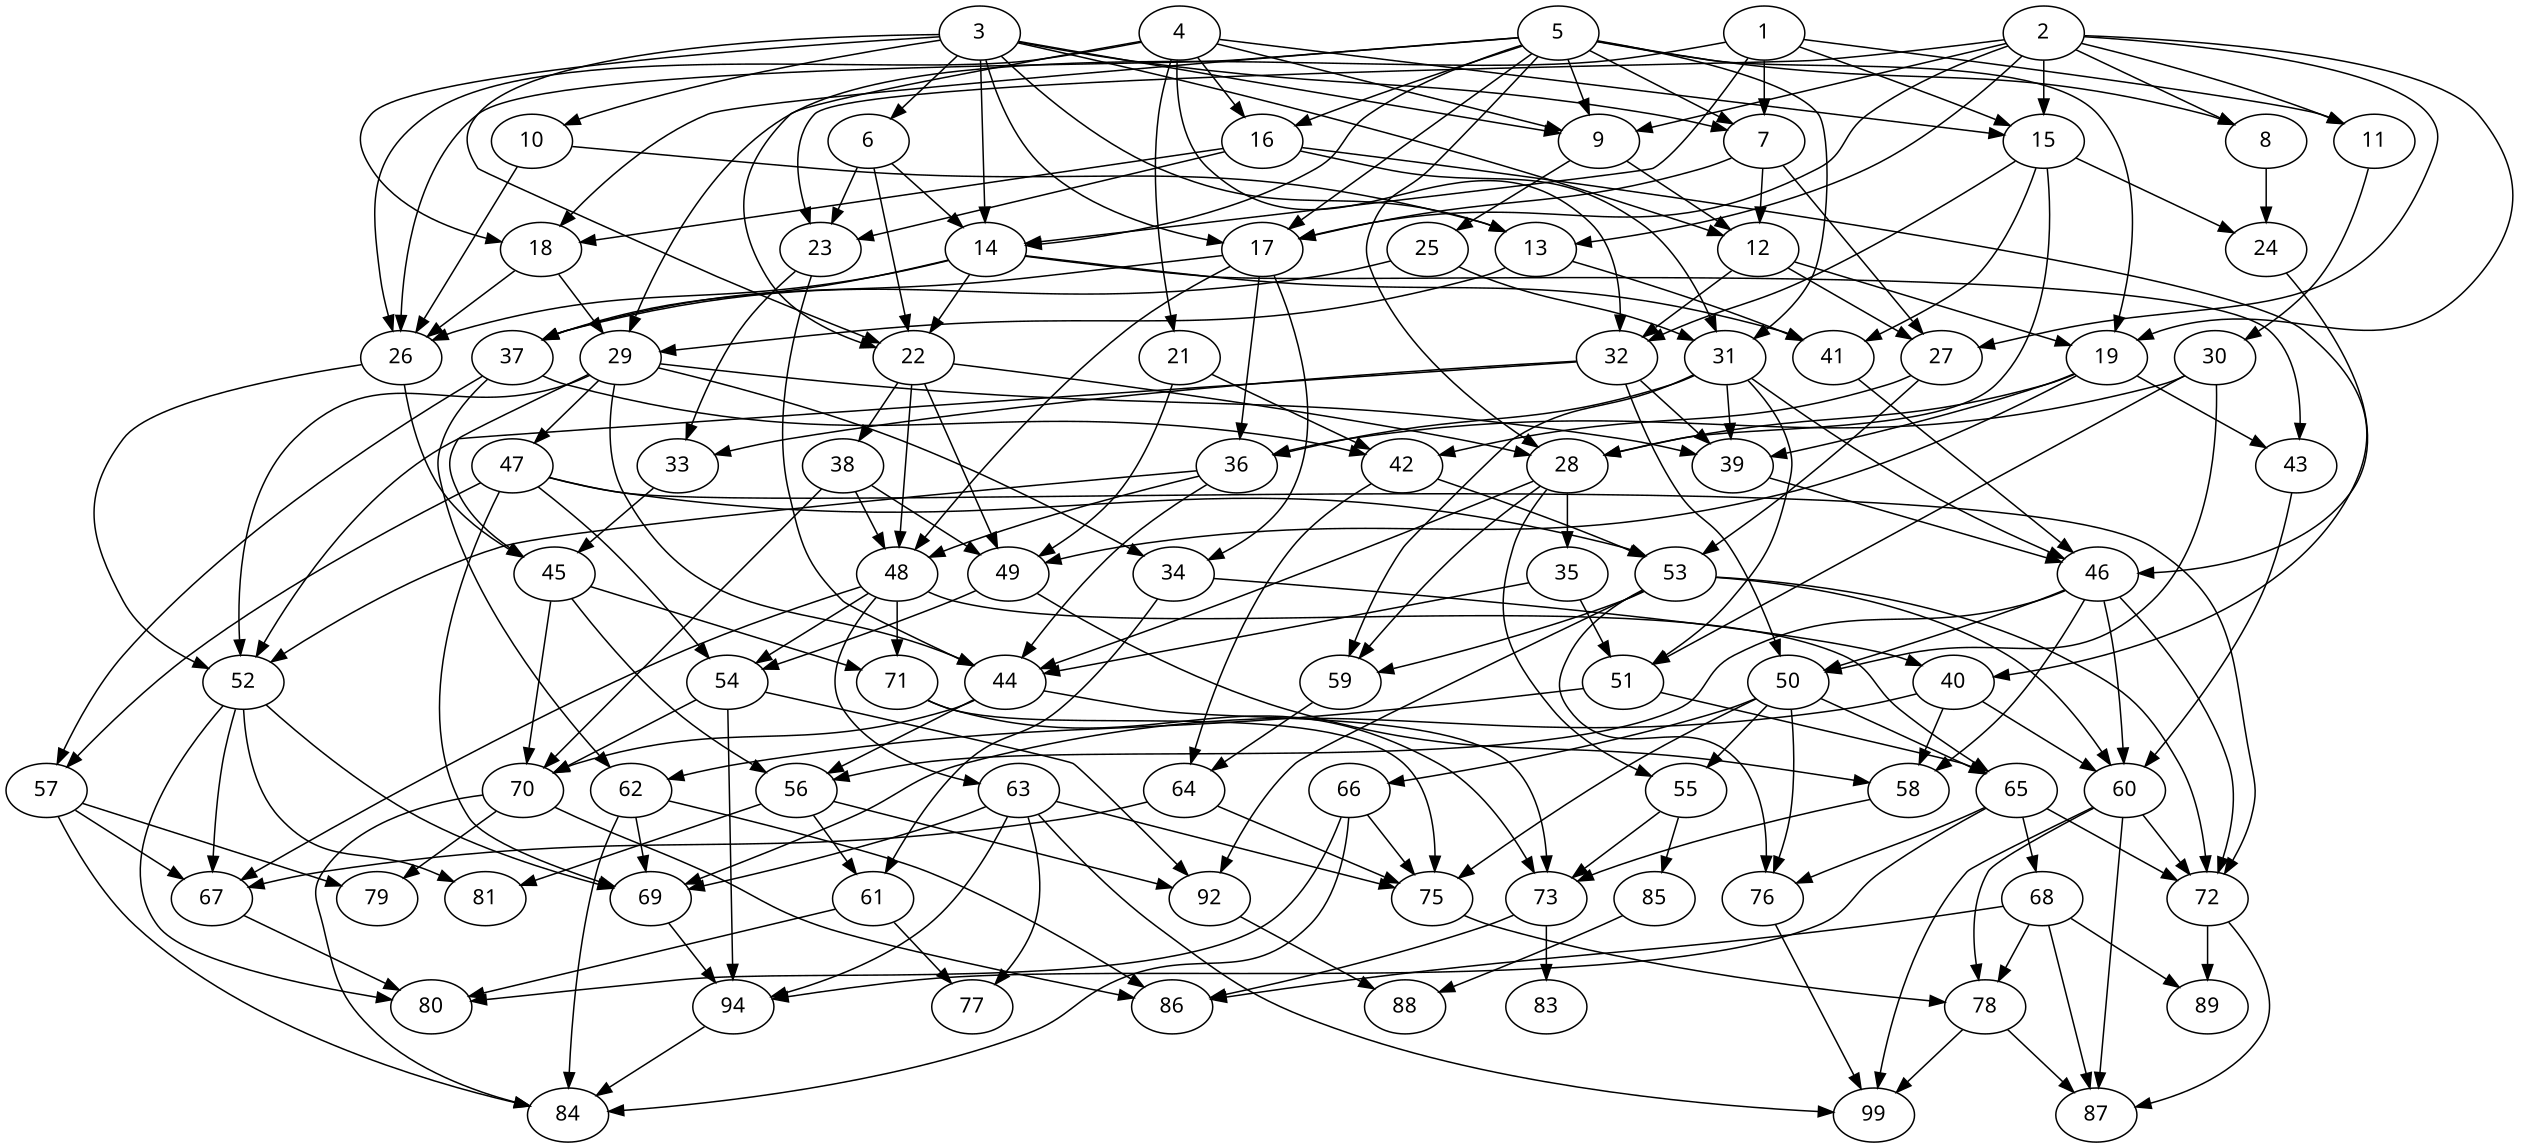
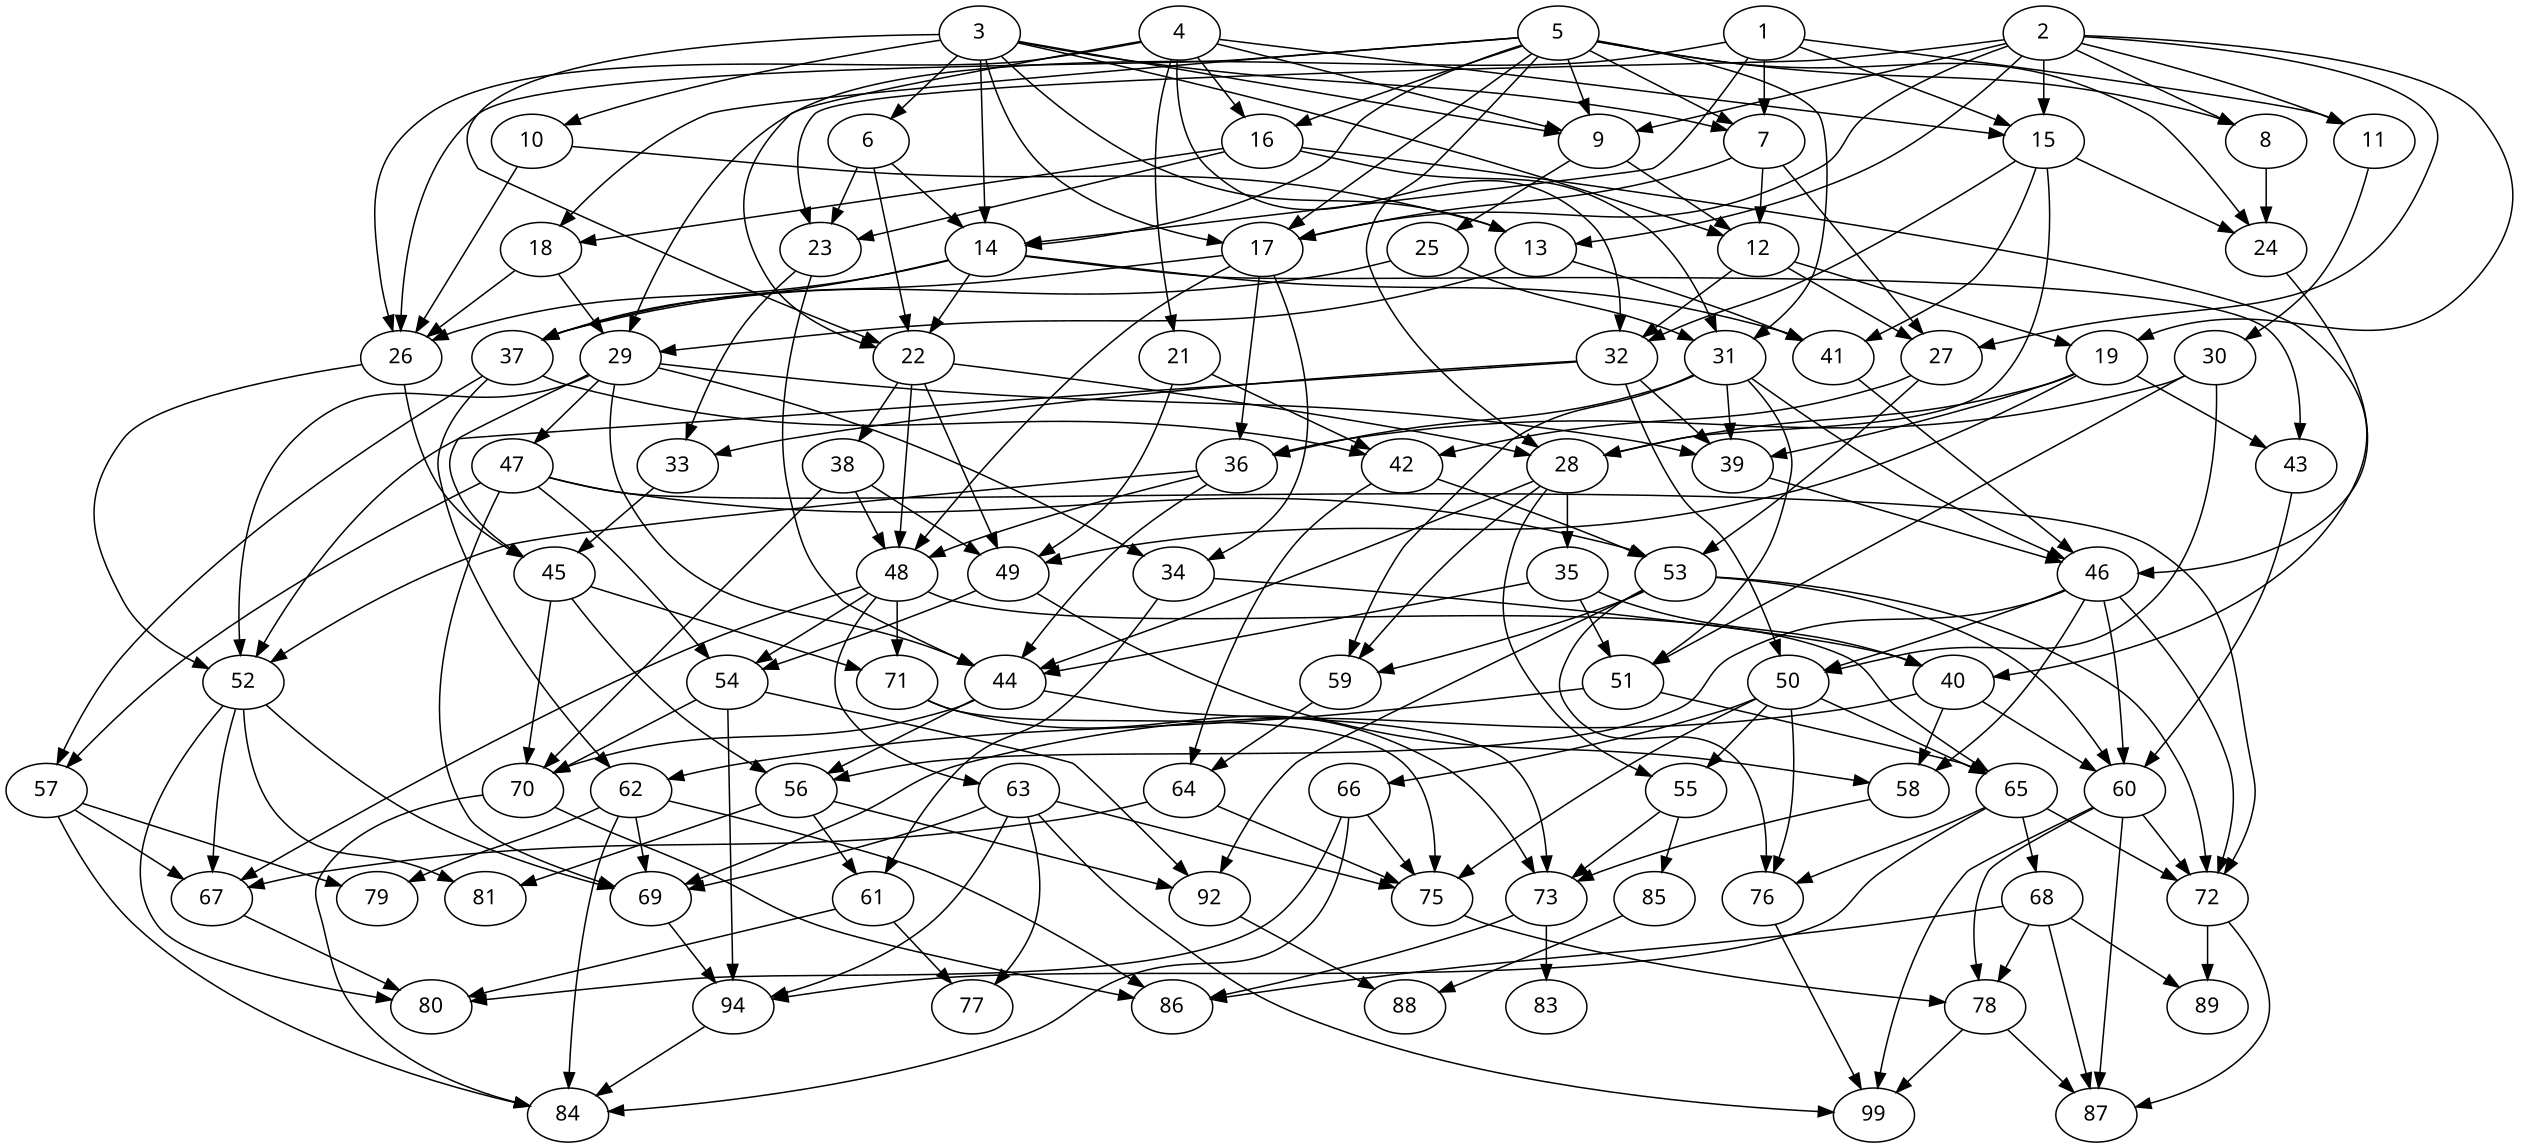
(459, 85) -> none
(2078, 101) -> (1943, 64)
none -> (1752, 629)
(450, 844) -> (520, 839)
